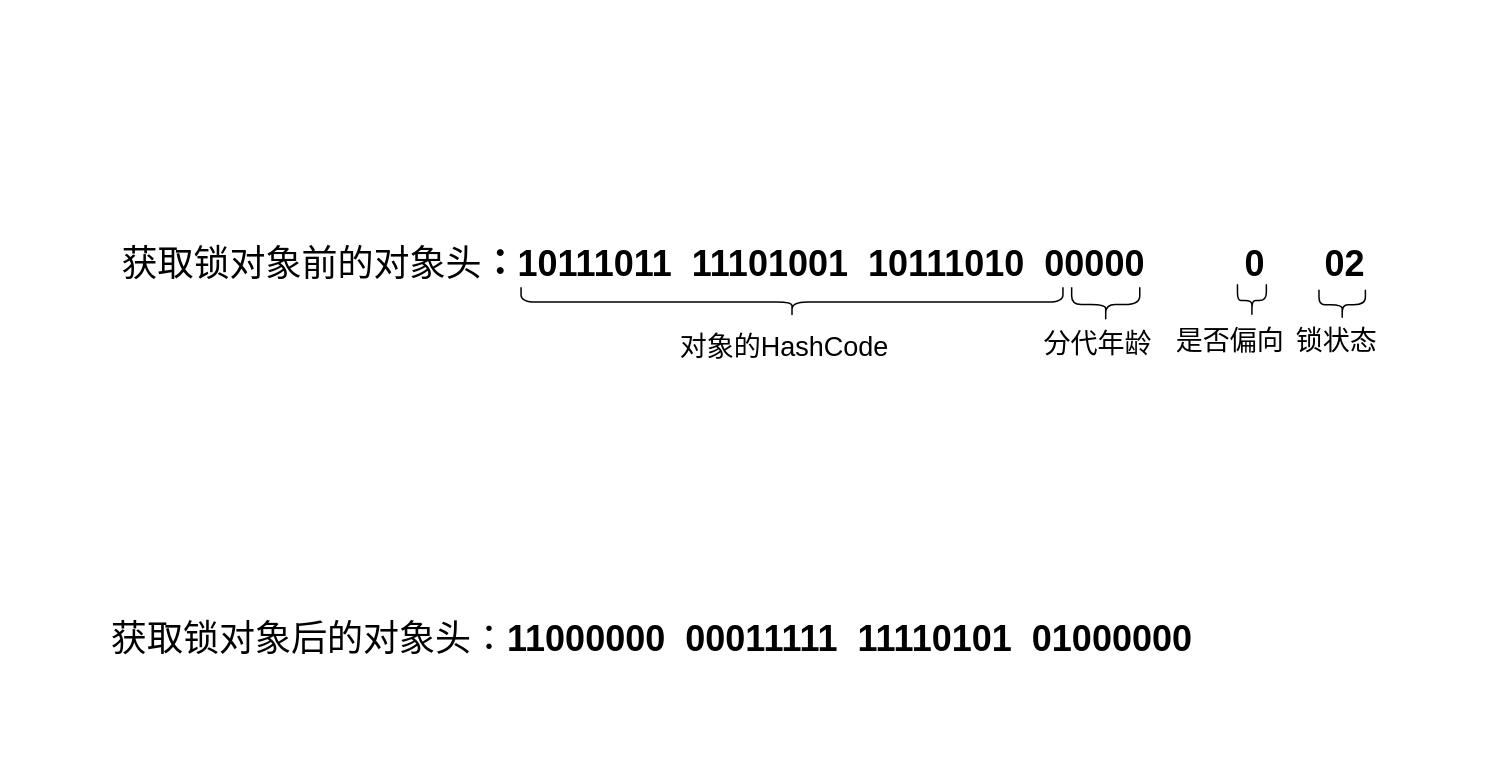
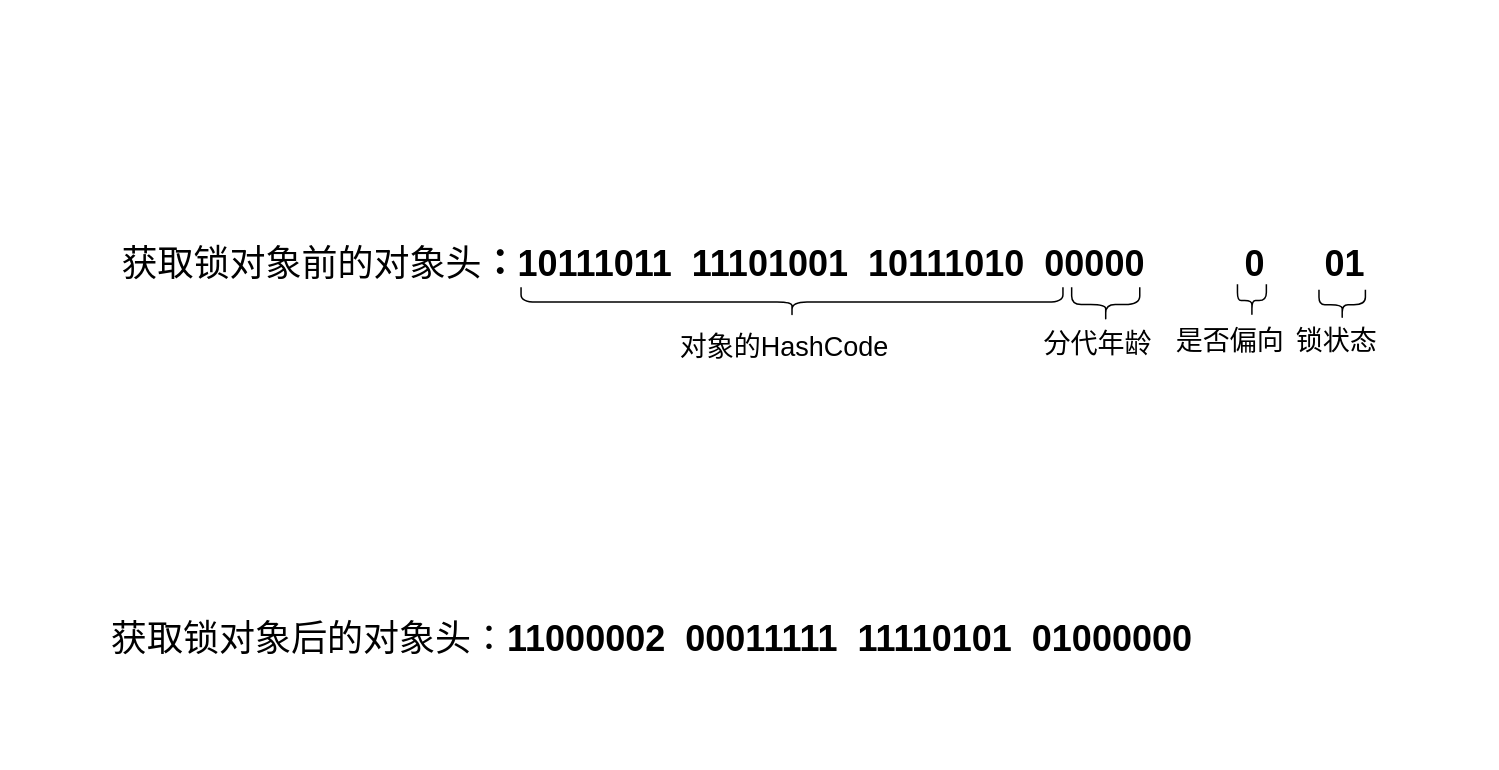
(749, 265) -> (749, 265)
(657, 640) -> (657, 640)
